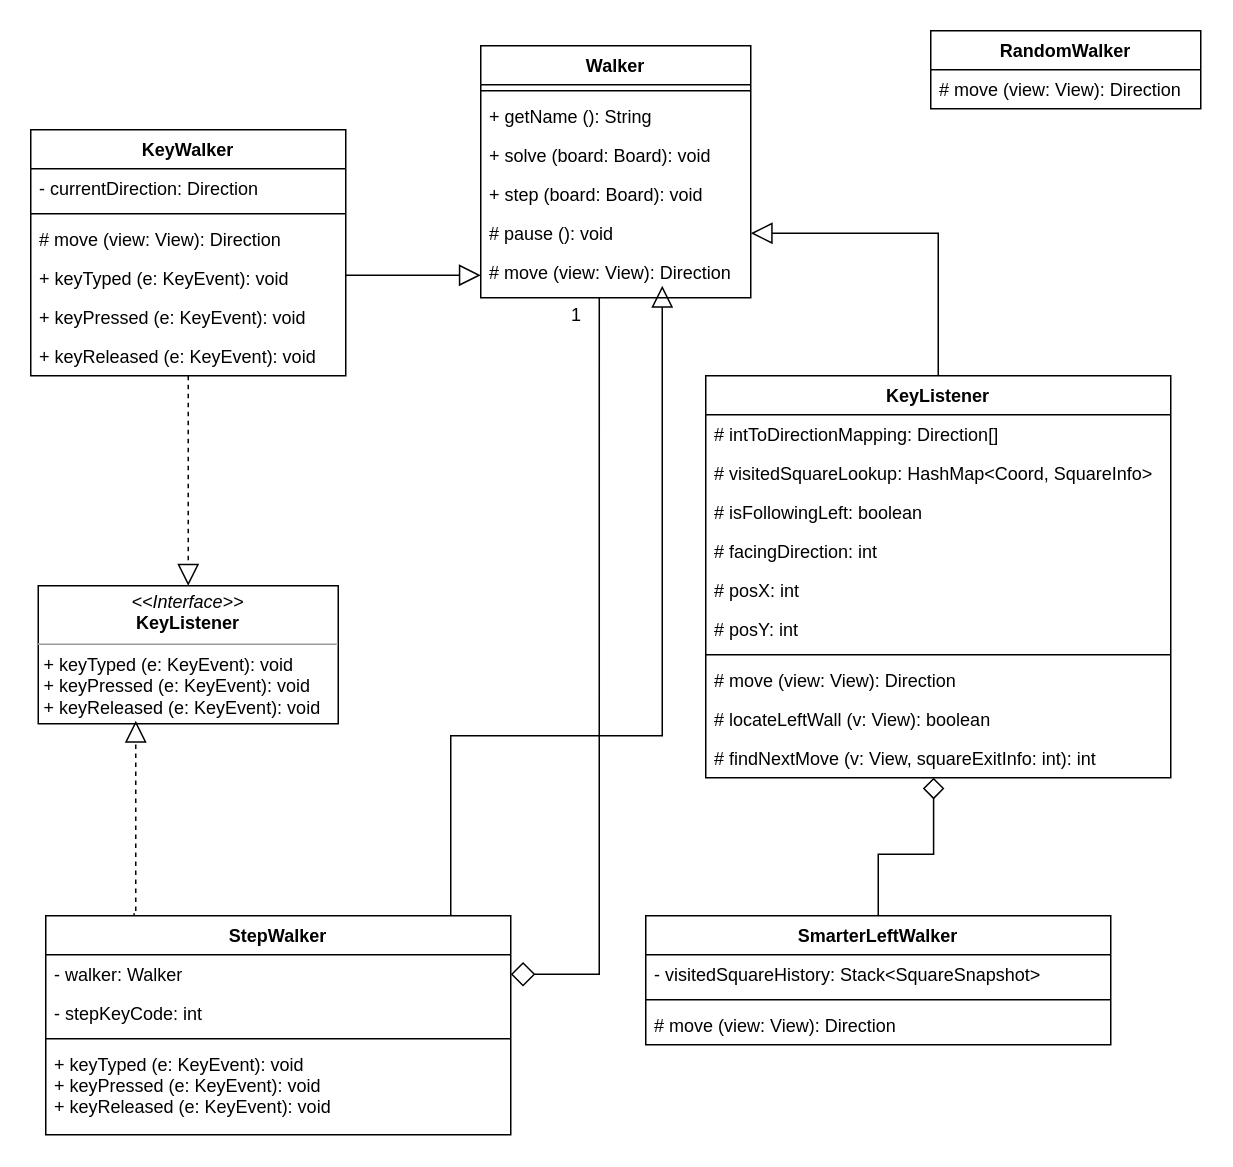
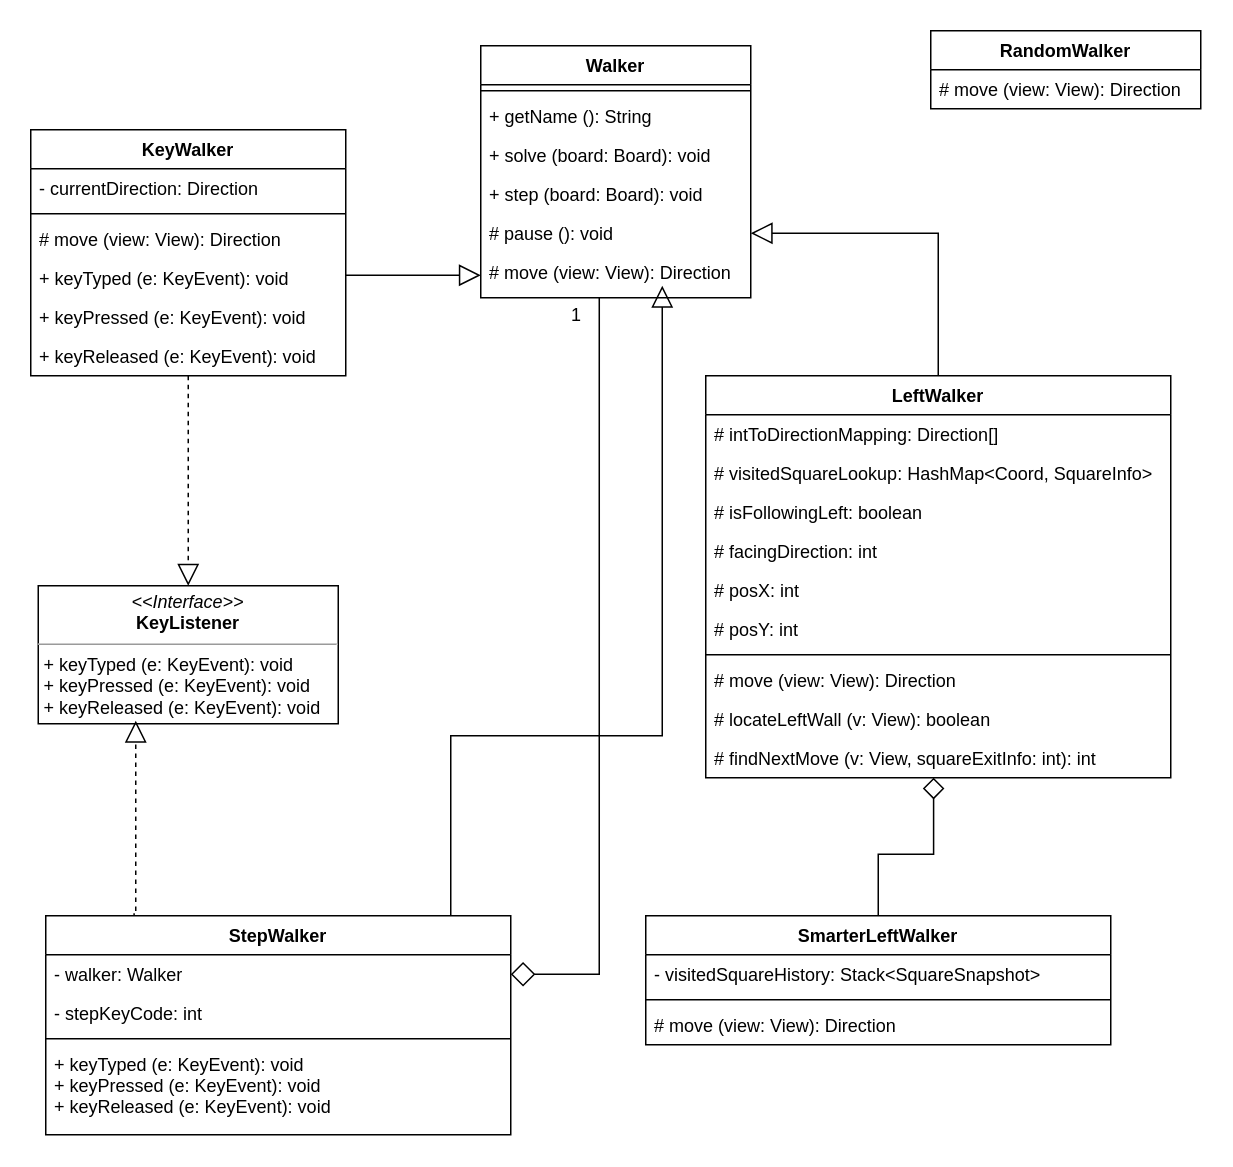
(938, 396) -> (938, 396)
